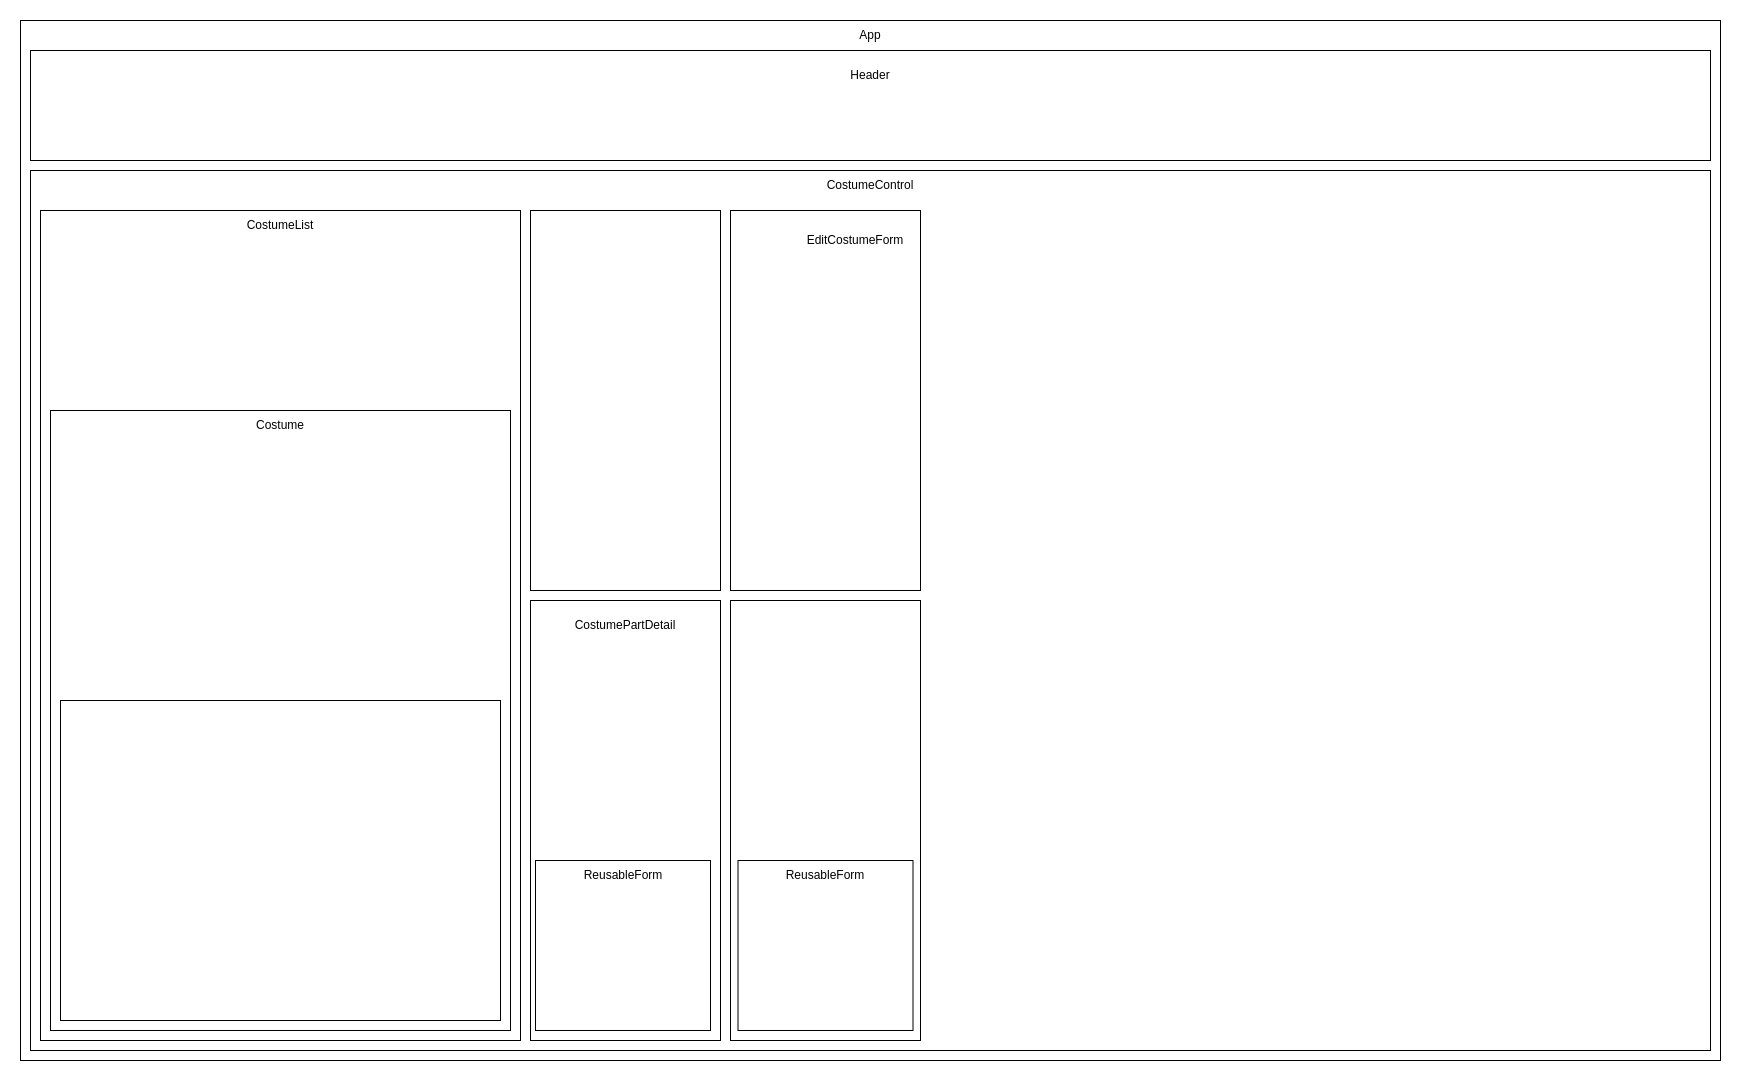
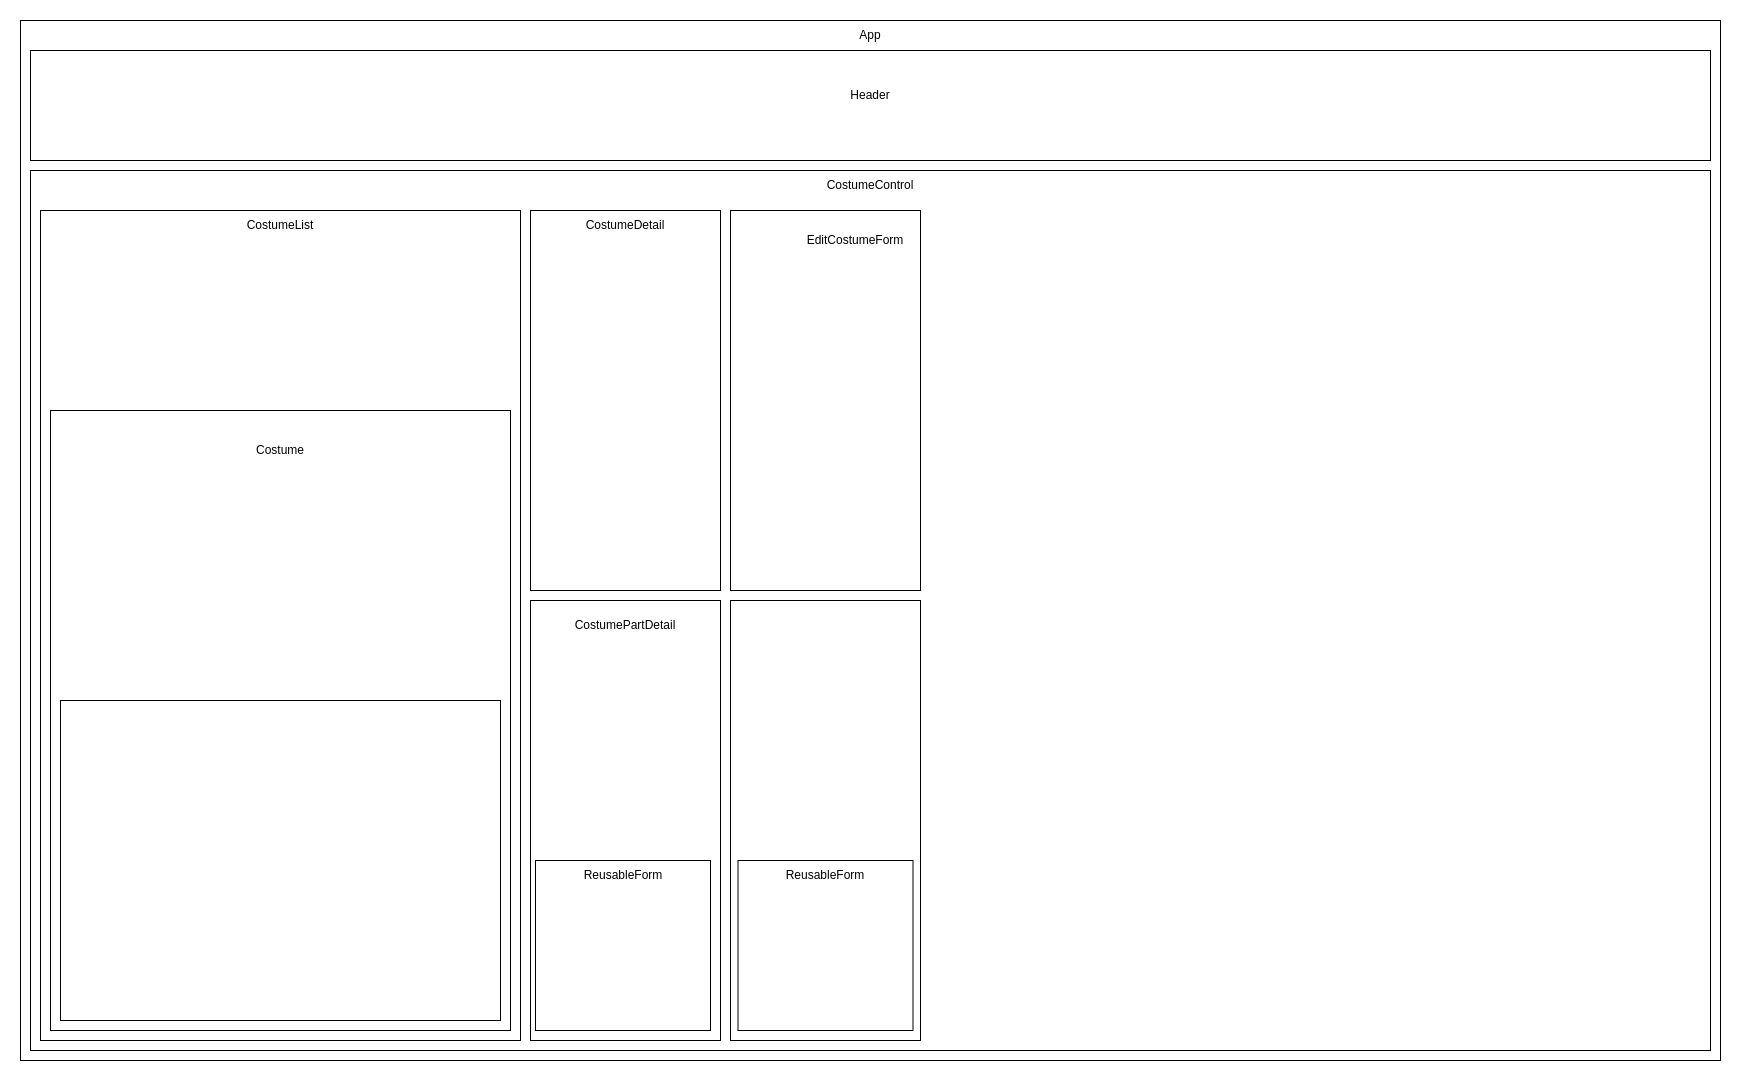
(871, 76) -> (871, 96)
none -> (626, 226)
(281, 426) -> (281, 451)
